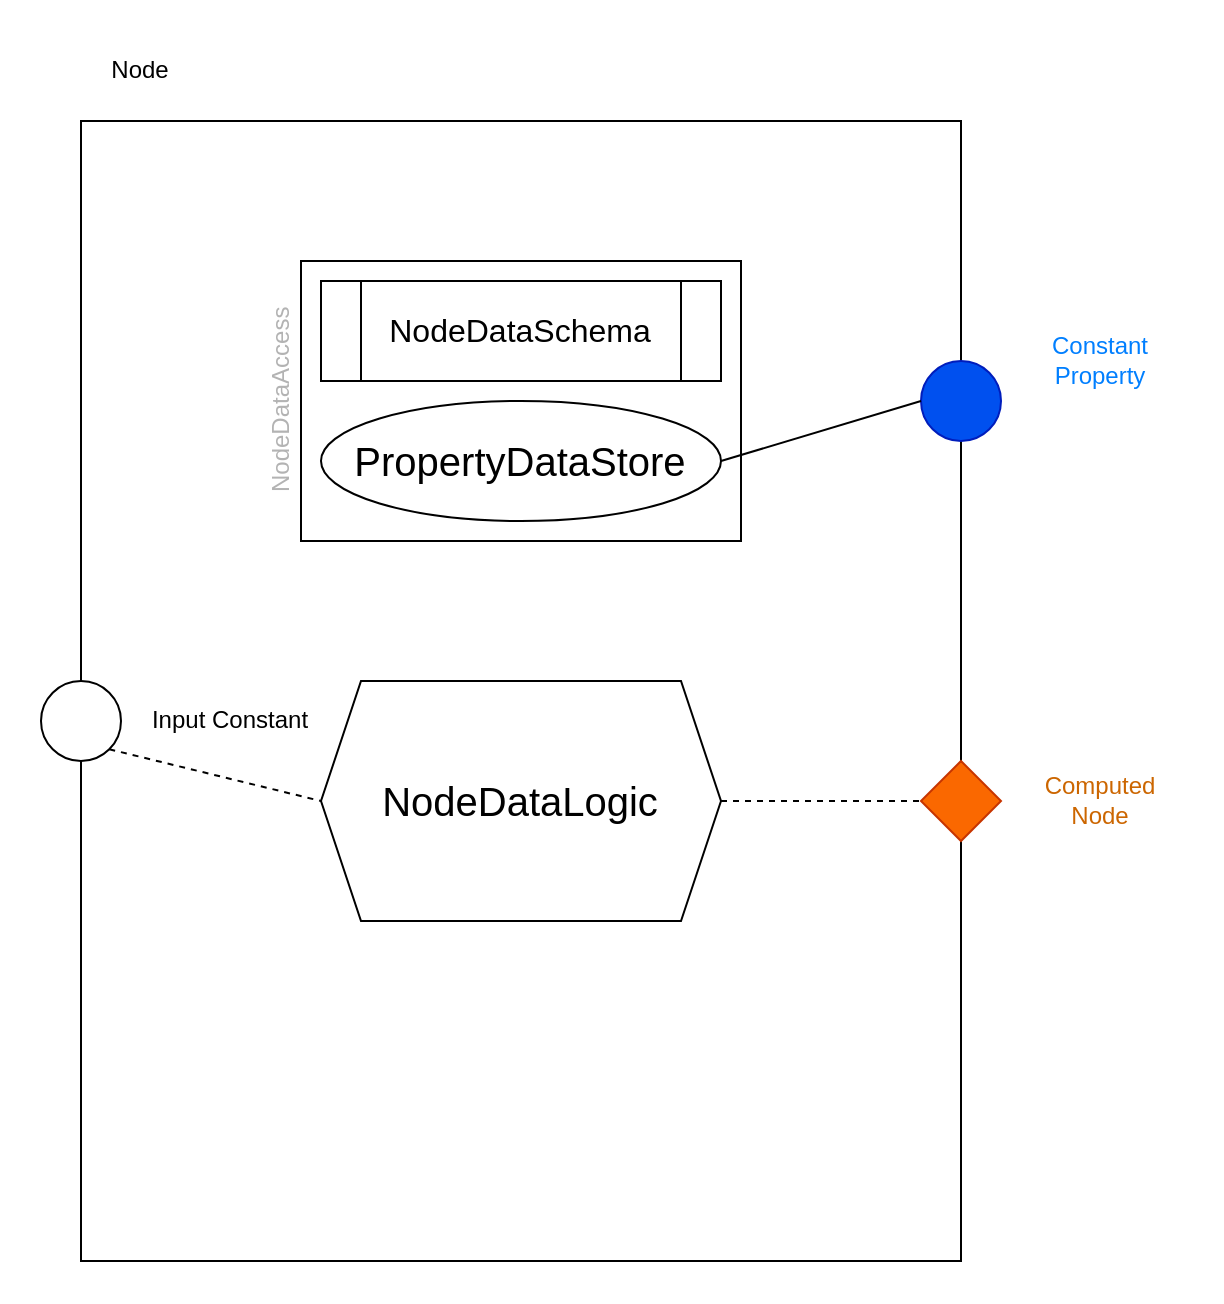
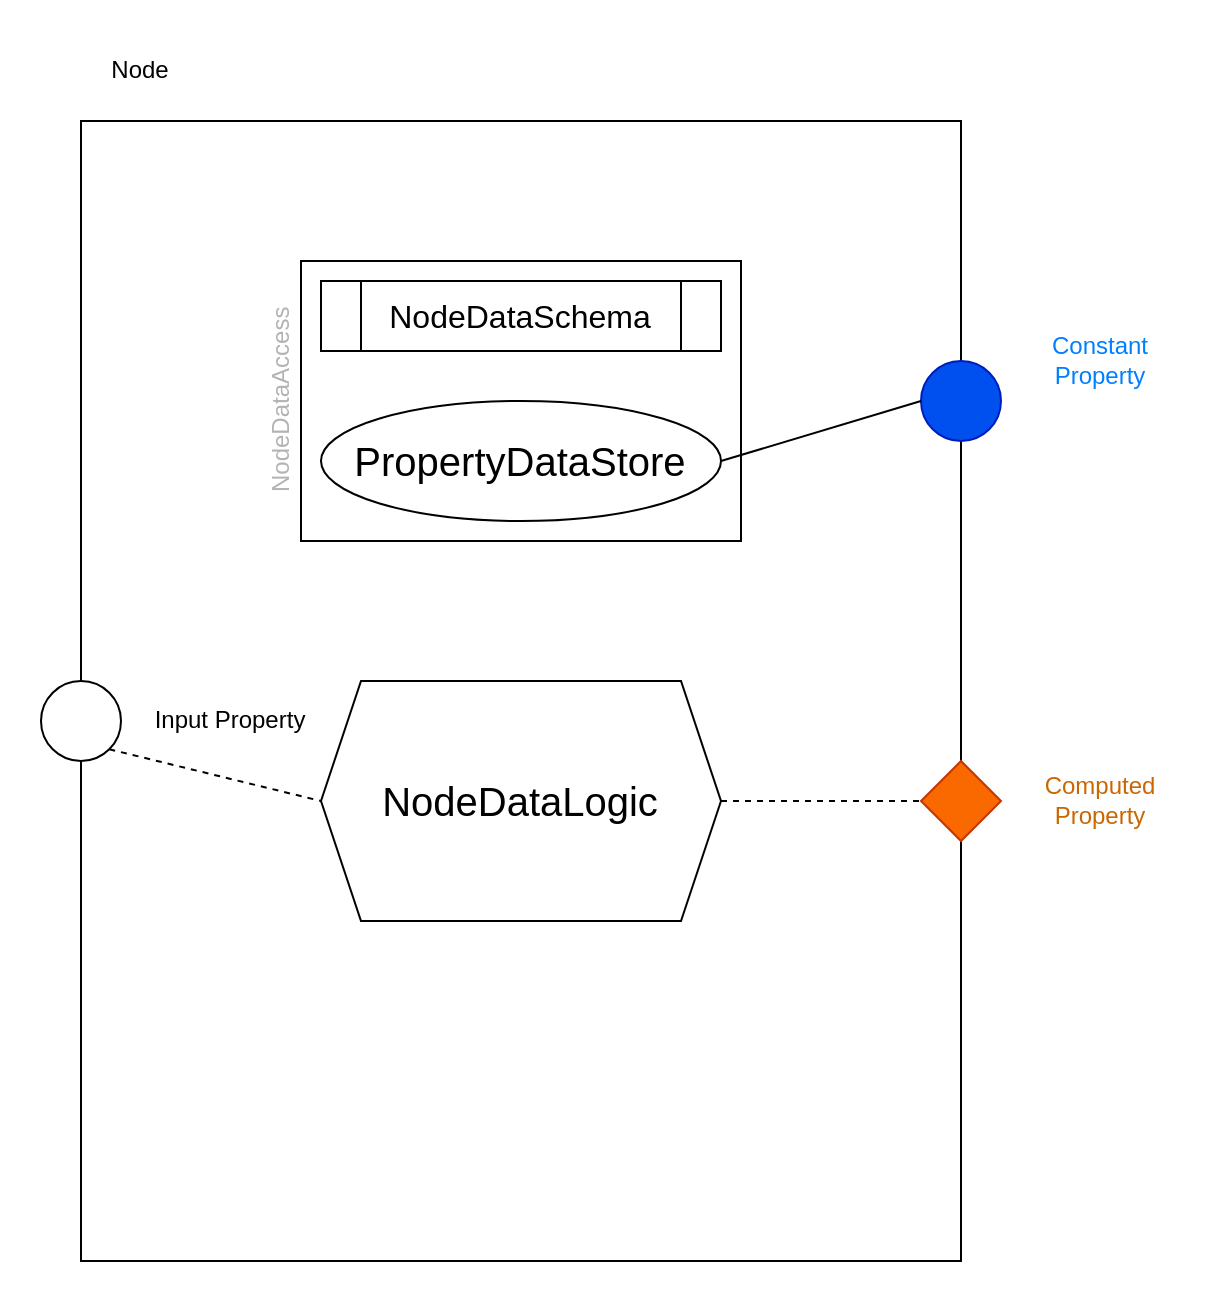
(521, 331) -> (521, 316)
(231, 721) -> (231, 721)
(1101, 801) -> (1101, 801)
